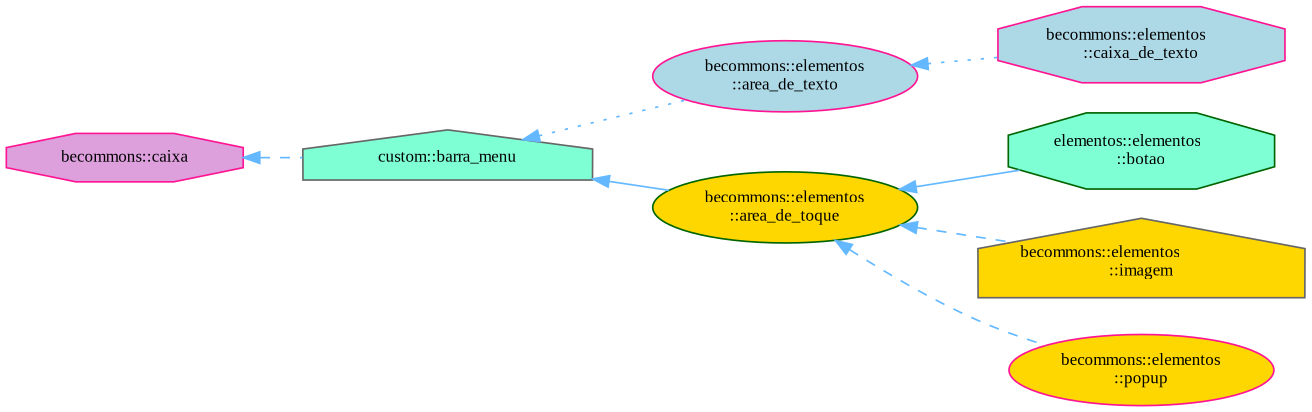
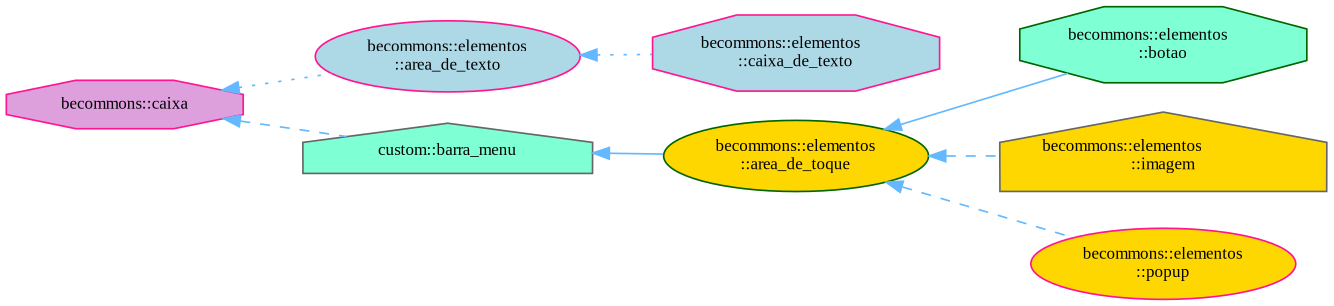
(613, 118) -> (285, 81)
(1141, 151) -> (1163, 45)
